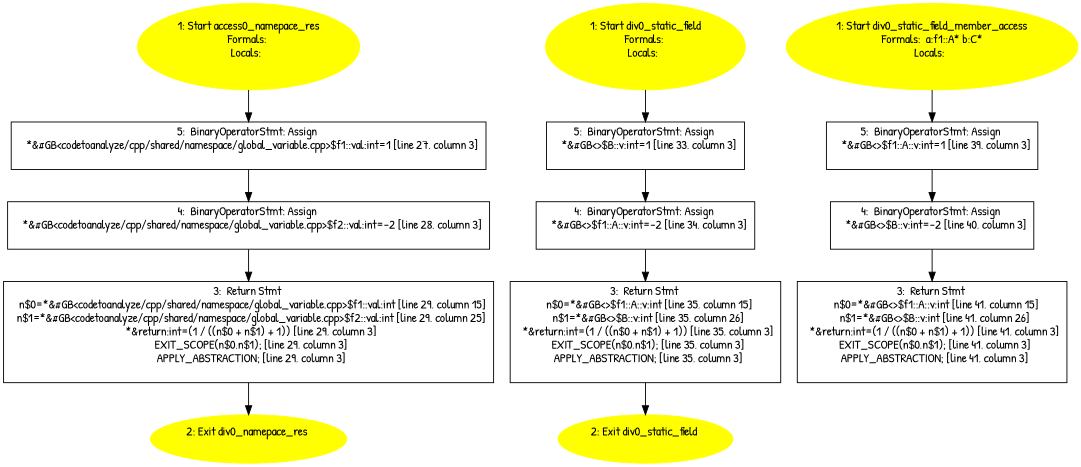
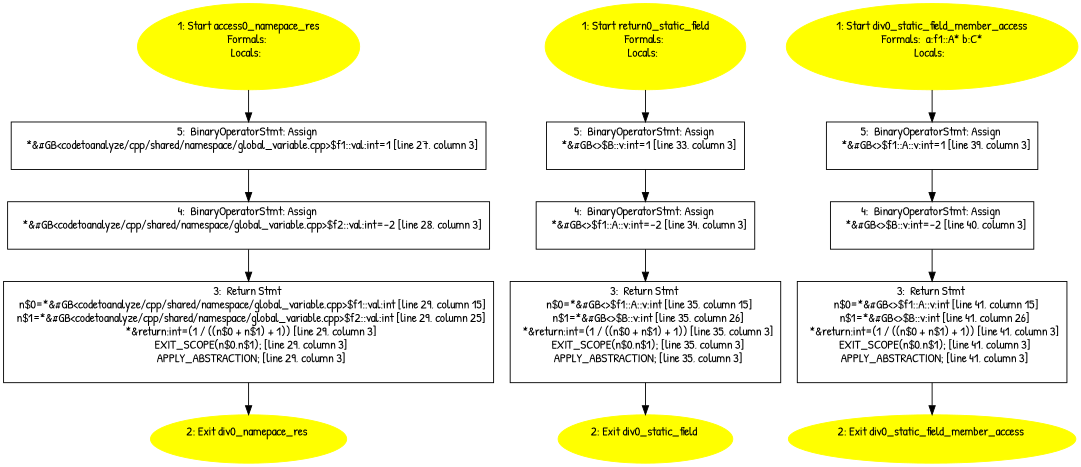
(645, 47) -> (645, 47)
none -> (932, 439)
